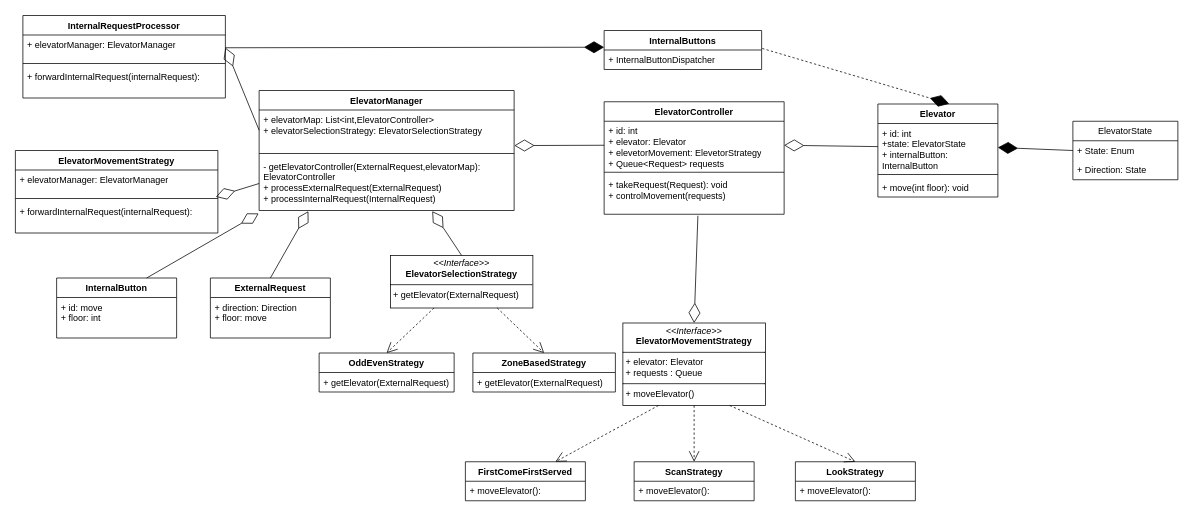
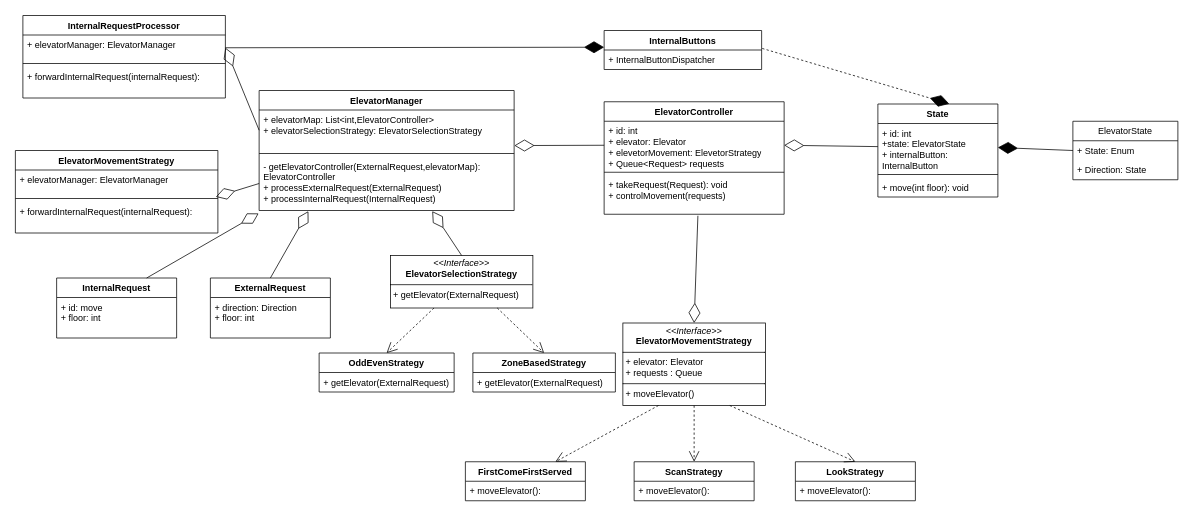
(938, 115) -> (938, 115)
(117, 289) -> (117, 289)
(262, 313) -> (262, 313)
